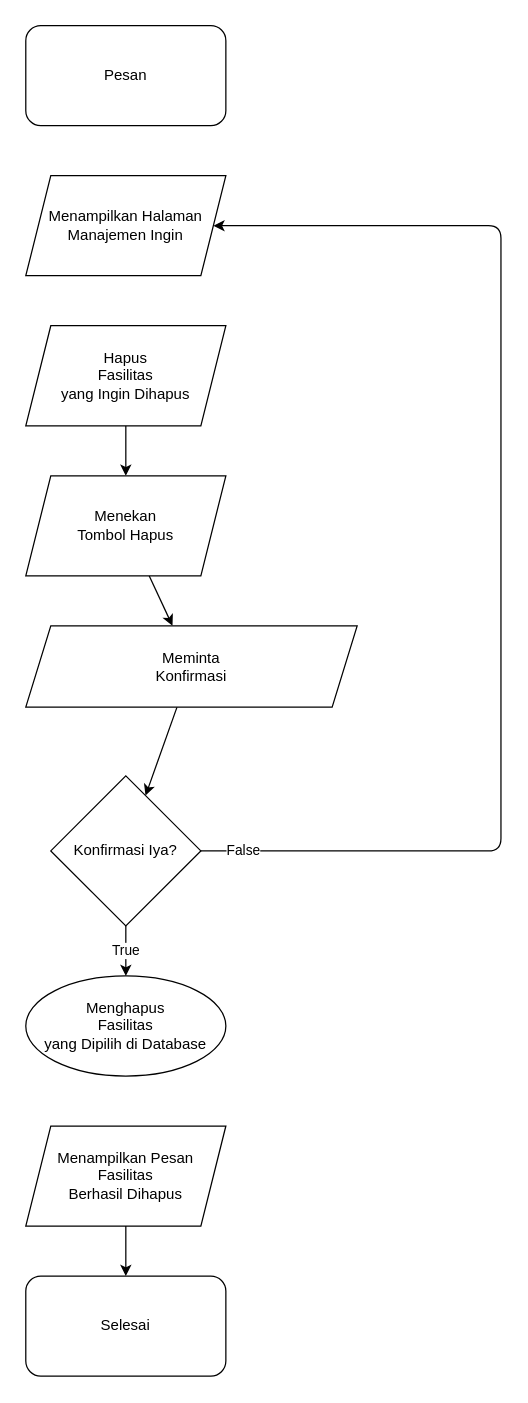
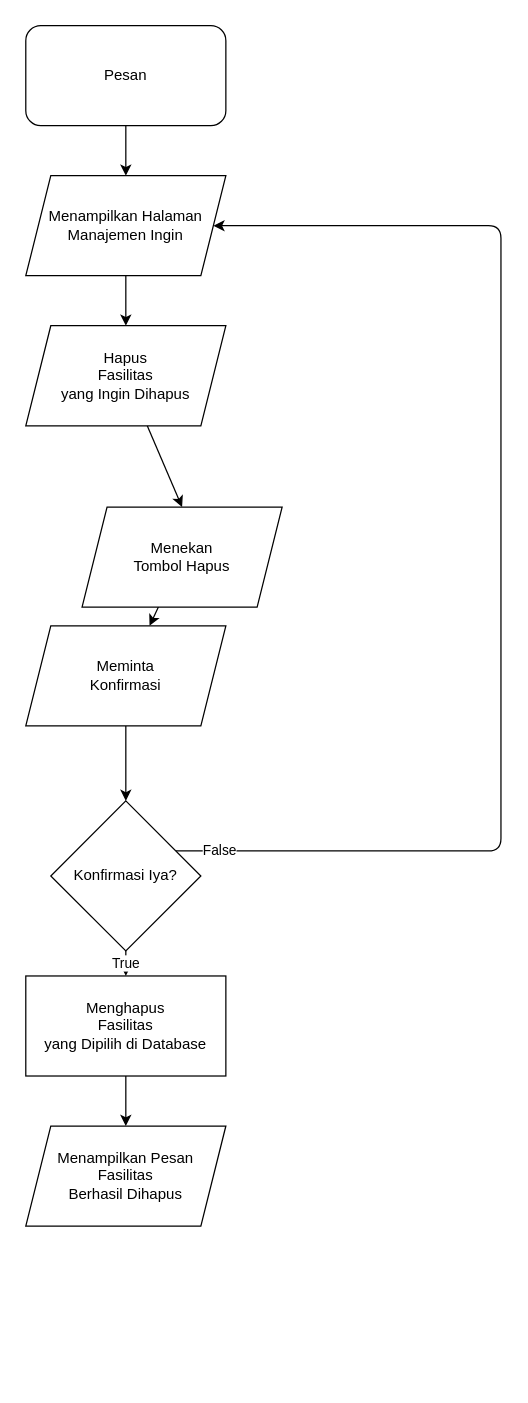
none -> (126, 147)
none -> (126, 297)
(126, 526) -> (182, 557)
(191, 666) -> (126, 676)
(126, 851) -> (126, 876)
(126, 1026) -> (126, 1026)
none -> (126, 1097)
(126, 1247) -> none
(126, 1326) -> none
